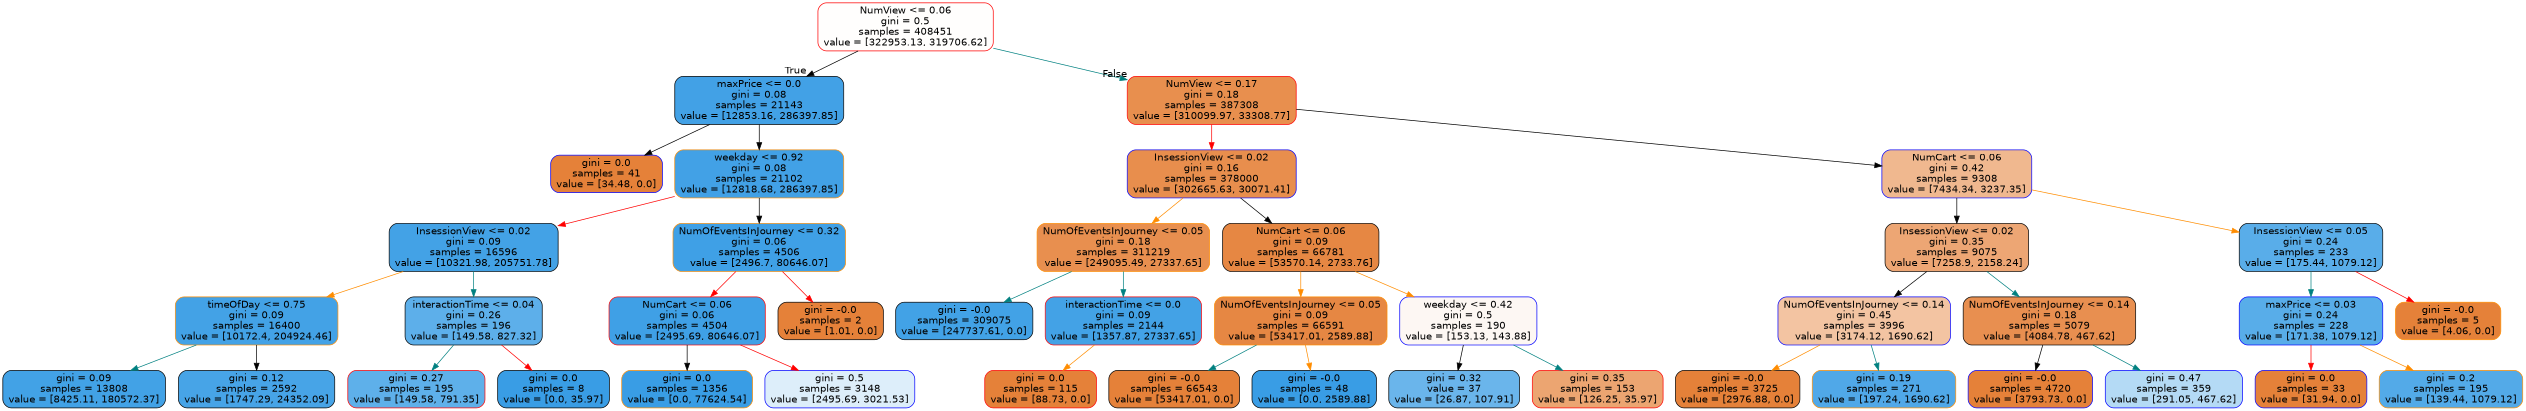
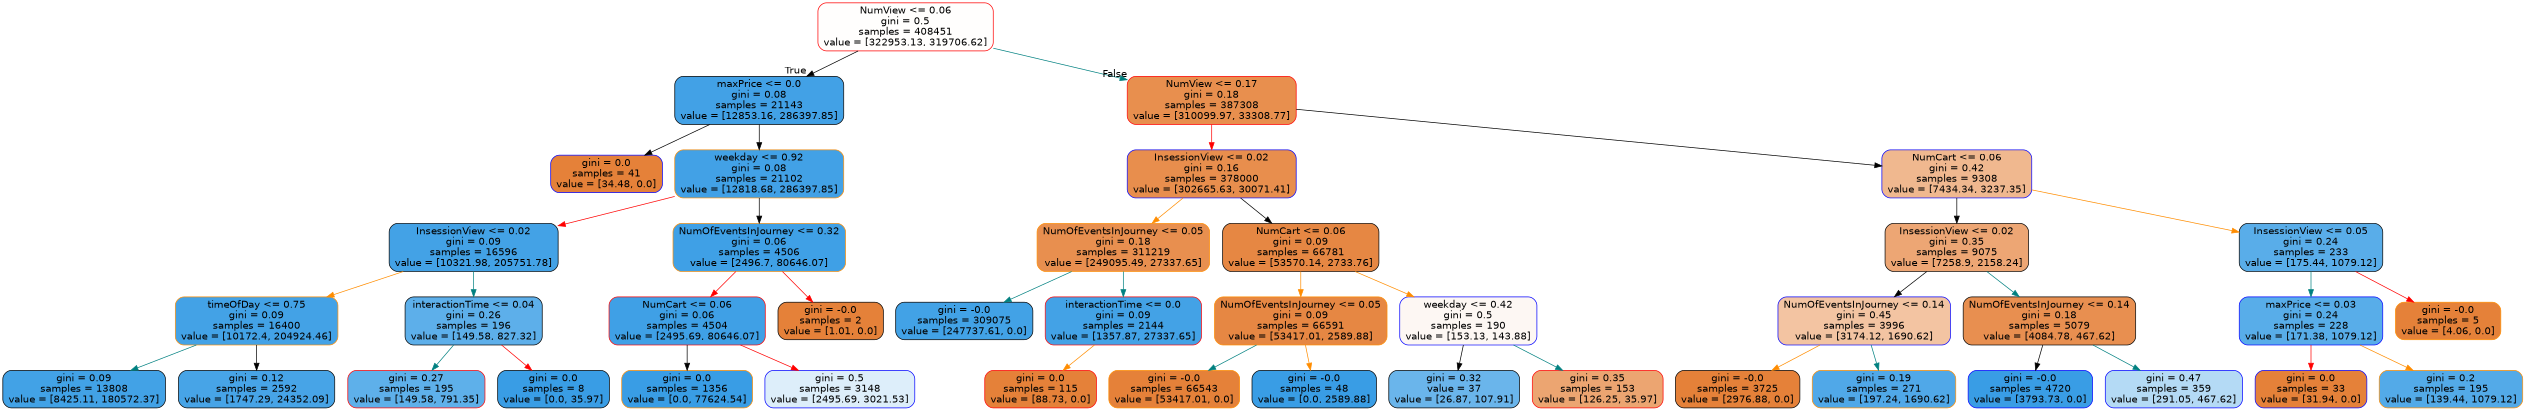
(1174, 389) -> (1174, 389)
(2030, 389) -> (2030, 389)
